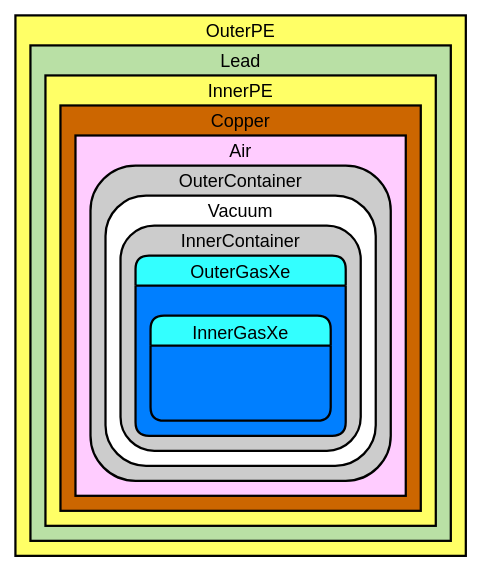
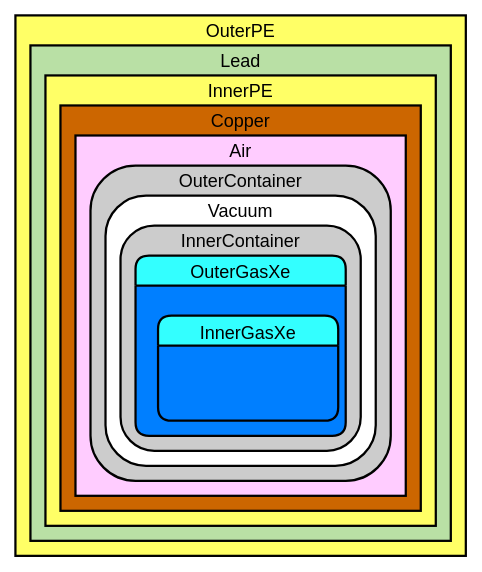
(240, 368) -> (248, 368)
